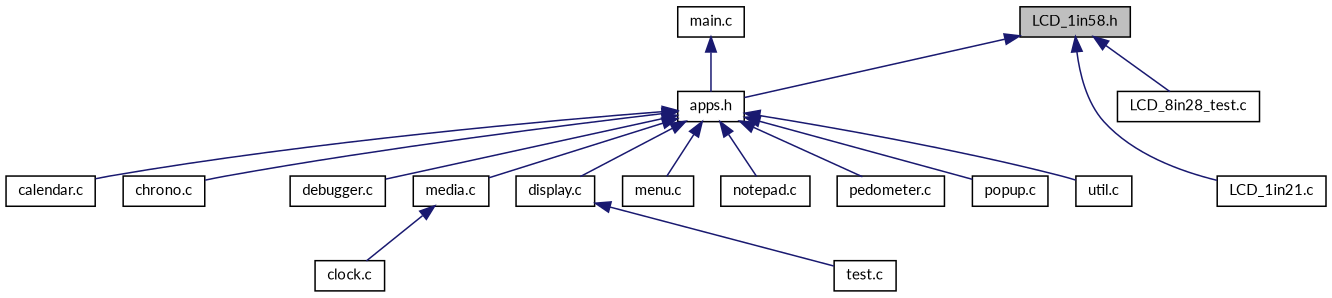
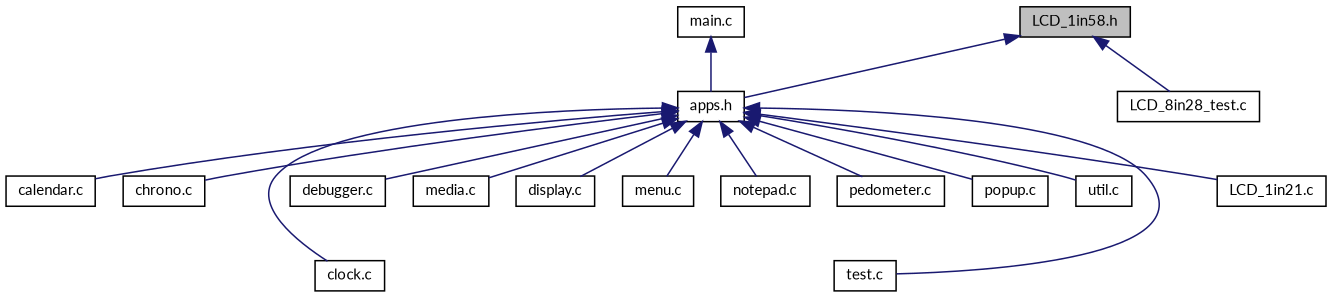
(1124, 139) -> (989, 145)
(722, 237) -> (1112, 154)
(394, 238) -> (433, 123)
